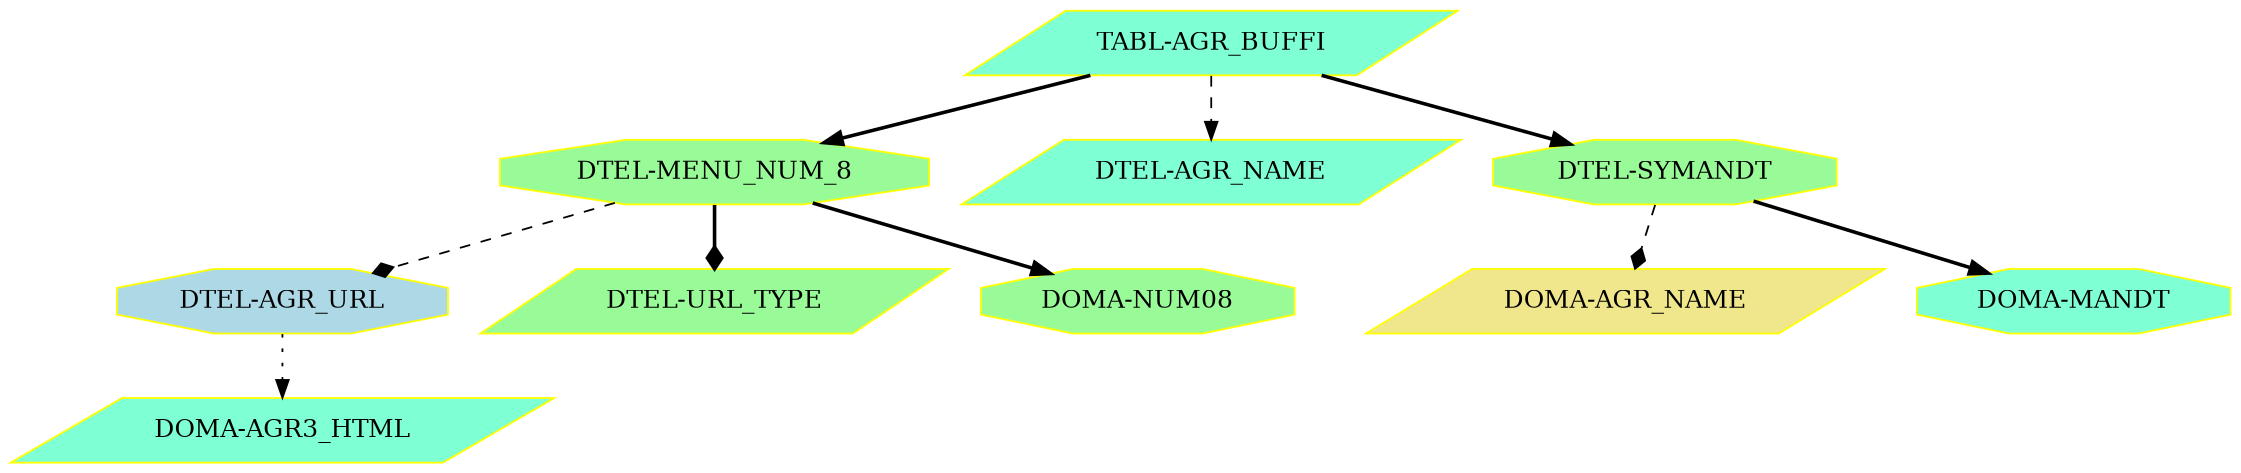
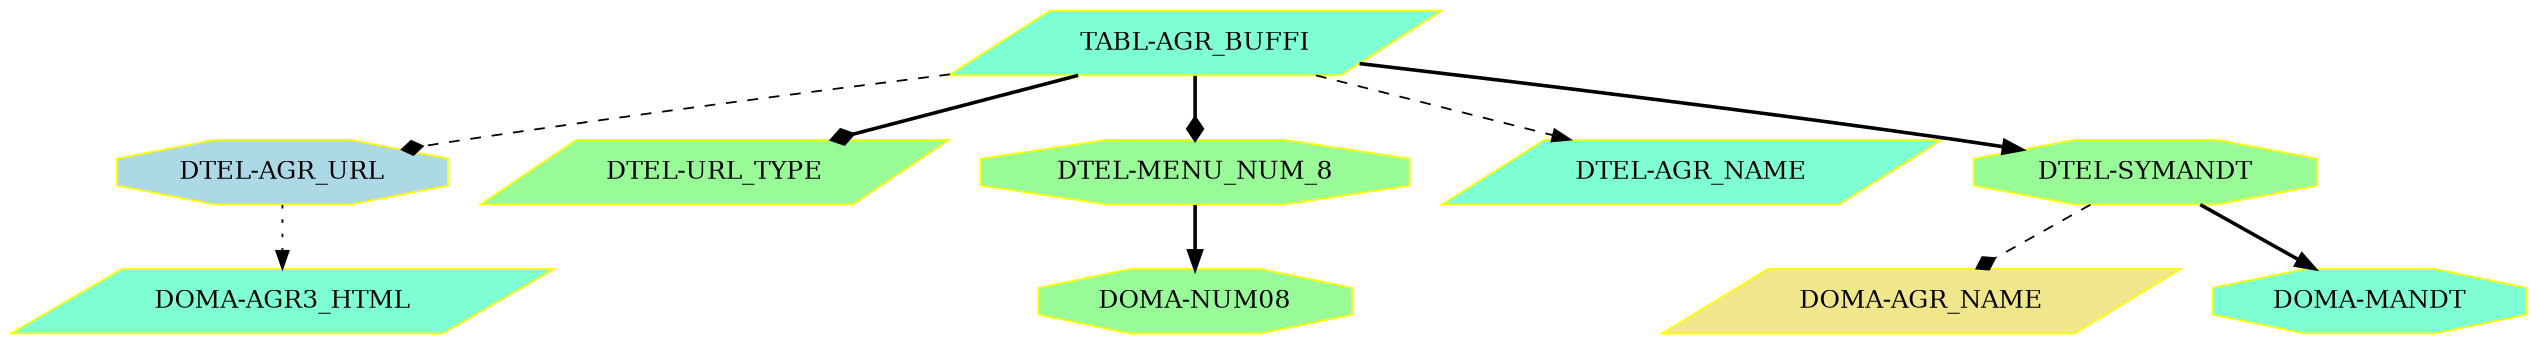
(966, 107) -> (1195, 97)
(715, 226) -> (966, 105)
(505, 235) -> (686, 108)
